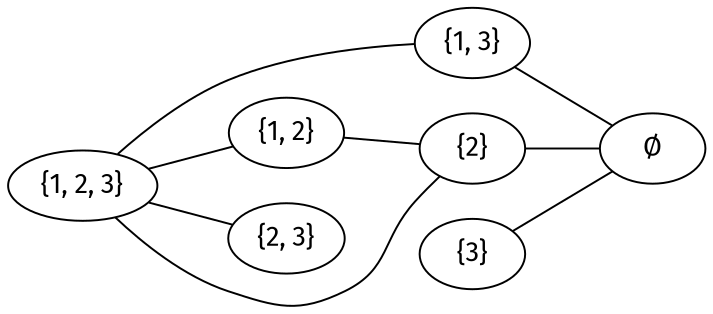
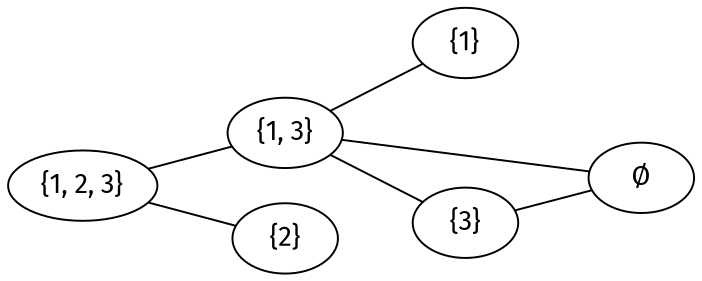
none -> (465, 43)
(286, 133) -> none
(563, 149) -> none
none -> (377, 179)
(286, 238) -> none
